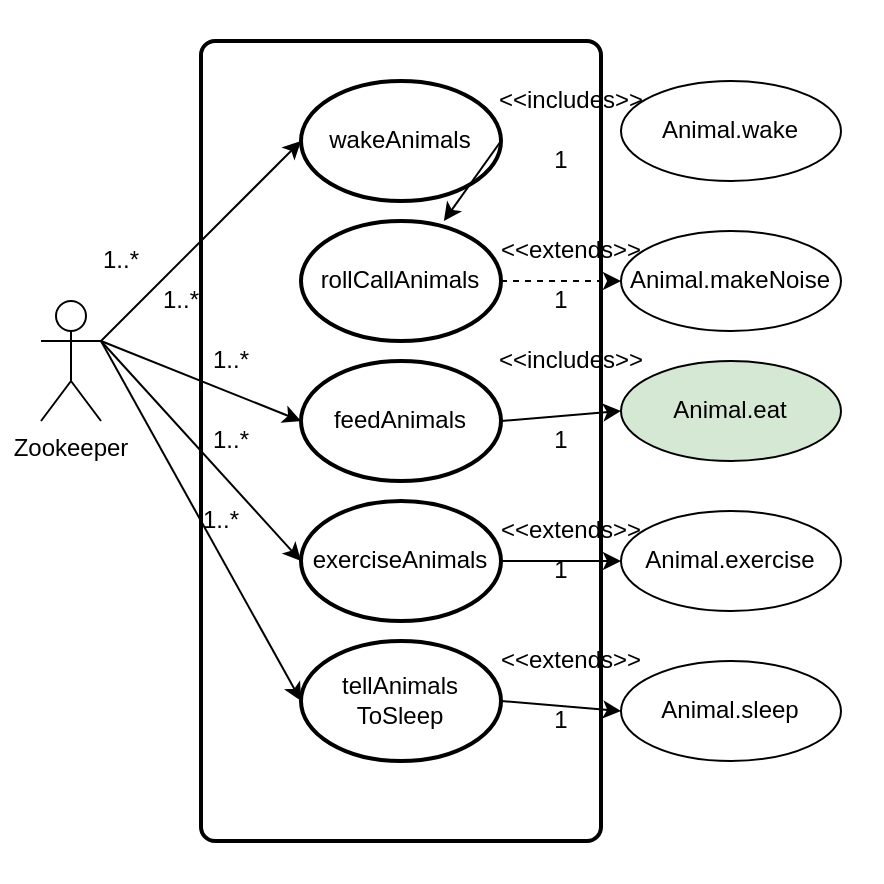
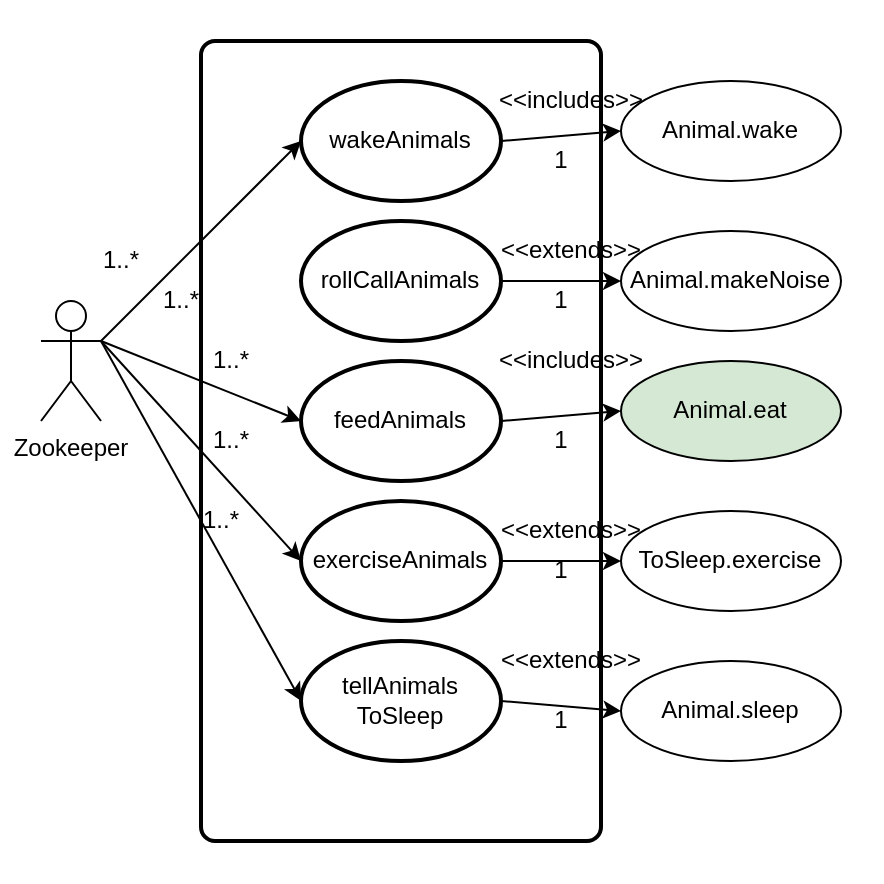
(476, 175) -> (554, 137)
(556, 281) -> (556, 281)
(731, 561) -> (731, 561)
